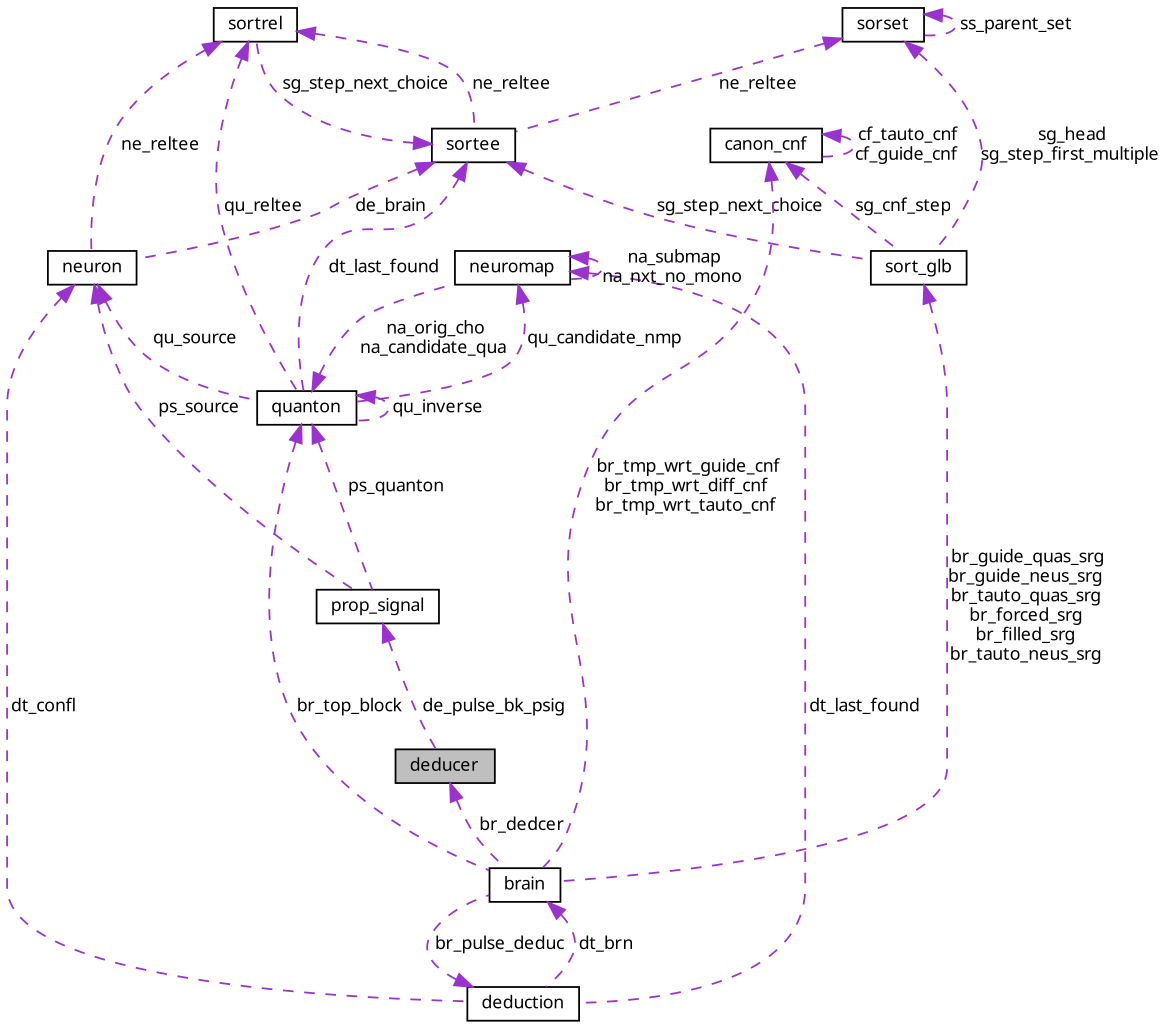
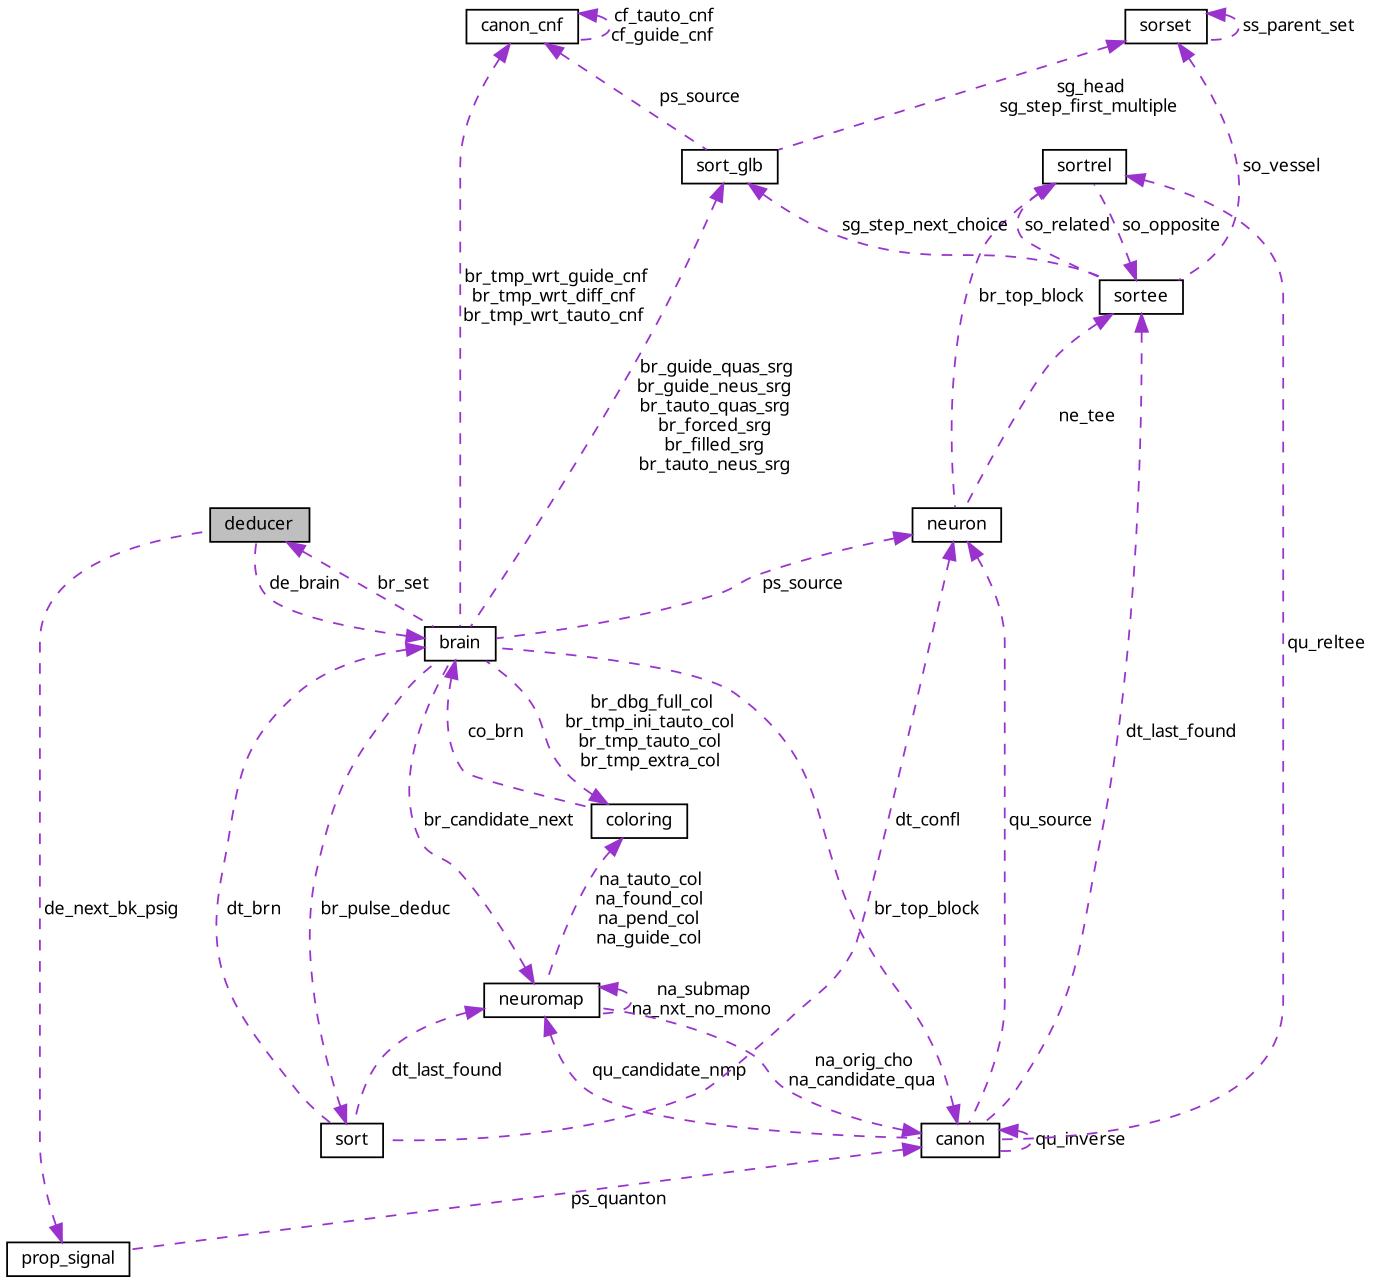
(364, 84) -> (1170, 226)
(510, 84) -> (1066, 226)
(756, 84) -> (1280, 167)
(159, 145) -> (1030, 297)
(389, 207) -> (1085, 417)
(902, 207) -> (699, 98)
(694, 227) -> (931, 255)
(307, 408) -> (960, 1140)
(197, 469) -> (698, 600)
none -> (307, 616)
(492, 707) -> (110, 910)
none -> (639, 821)
(521, 826) -> (402, 584)
none -> (417, 830)
(523, 1004) -> (352, 1140)
